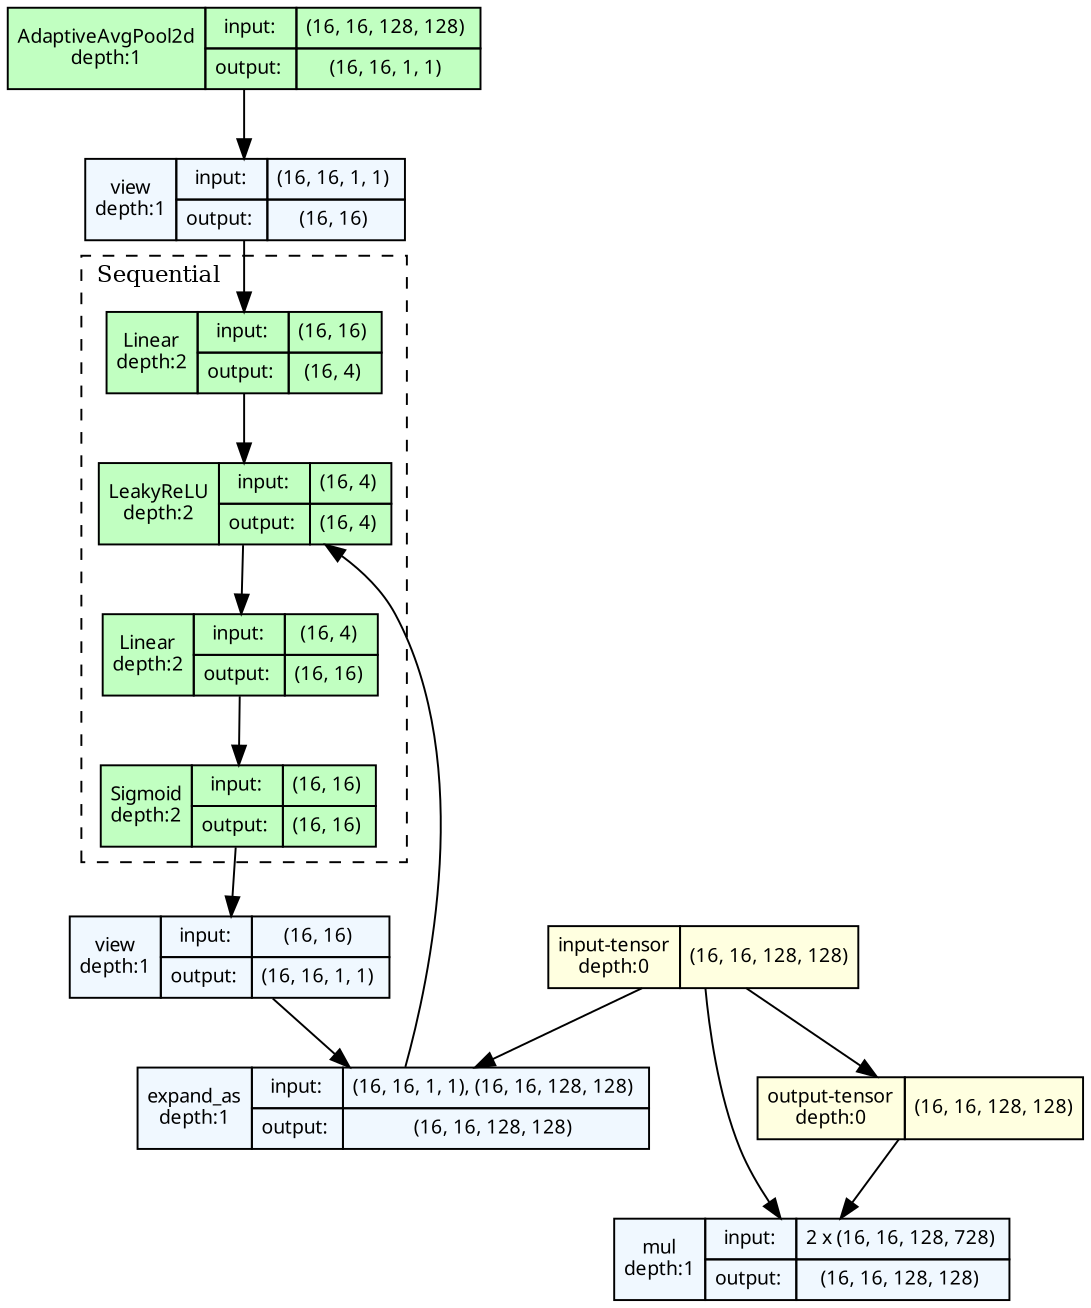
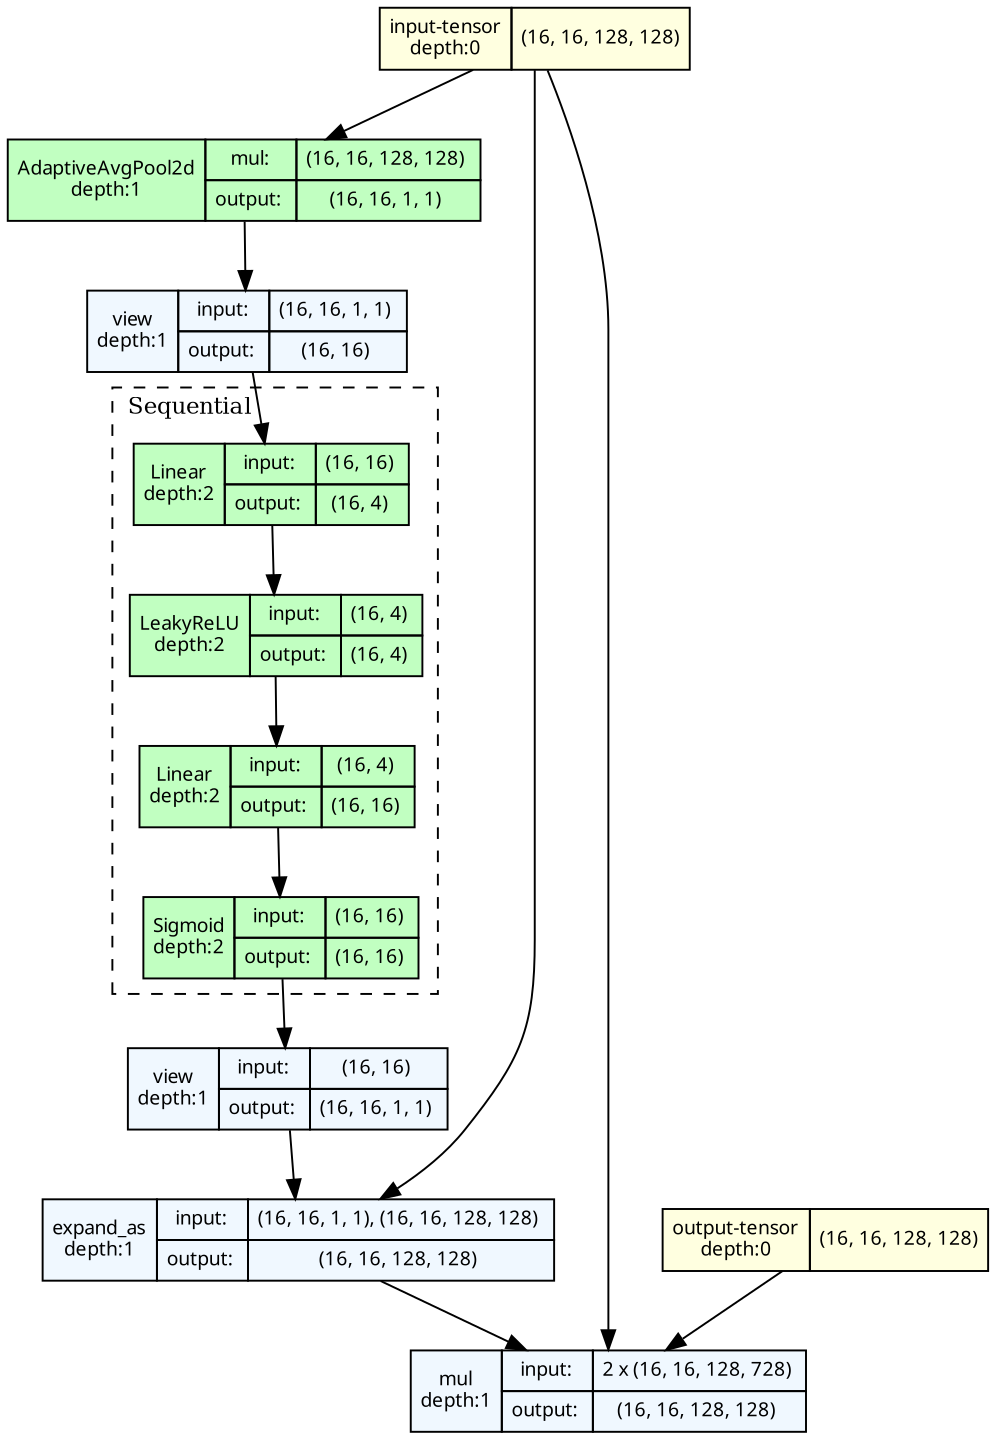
(251, 27) -> (251, 159)
(440, 799) -> (445, 1311)
(803, 1027) -> (409, 100)
